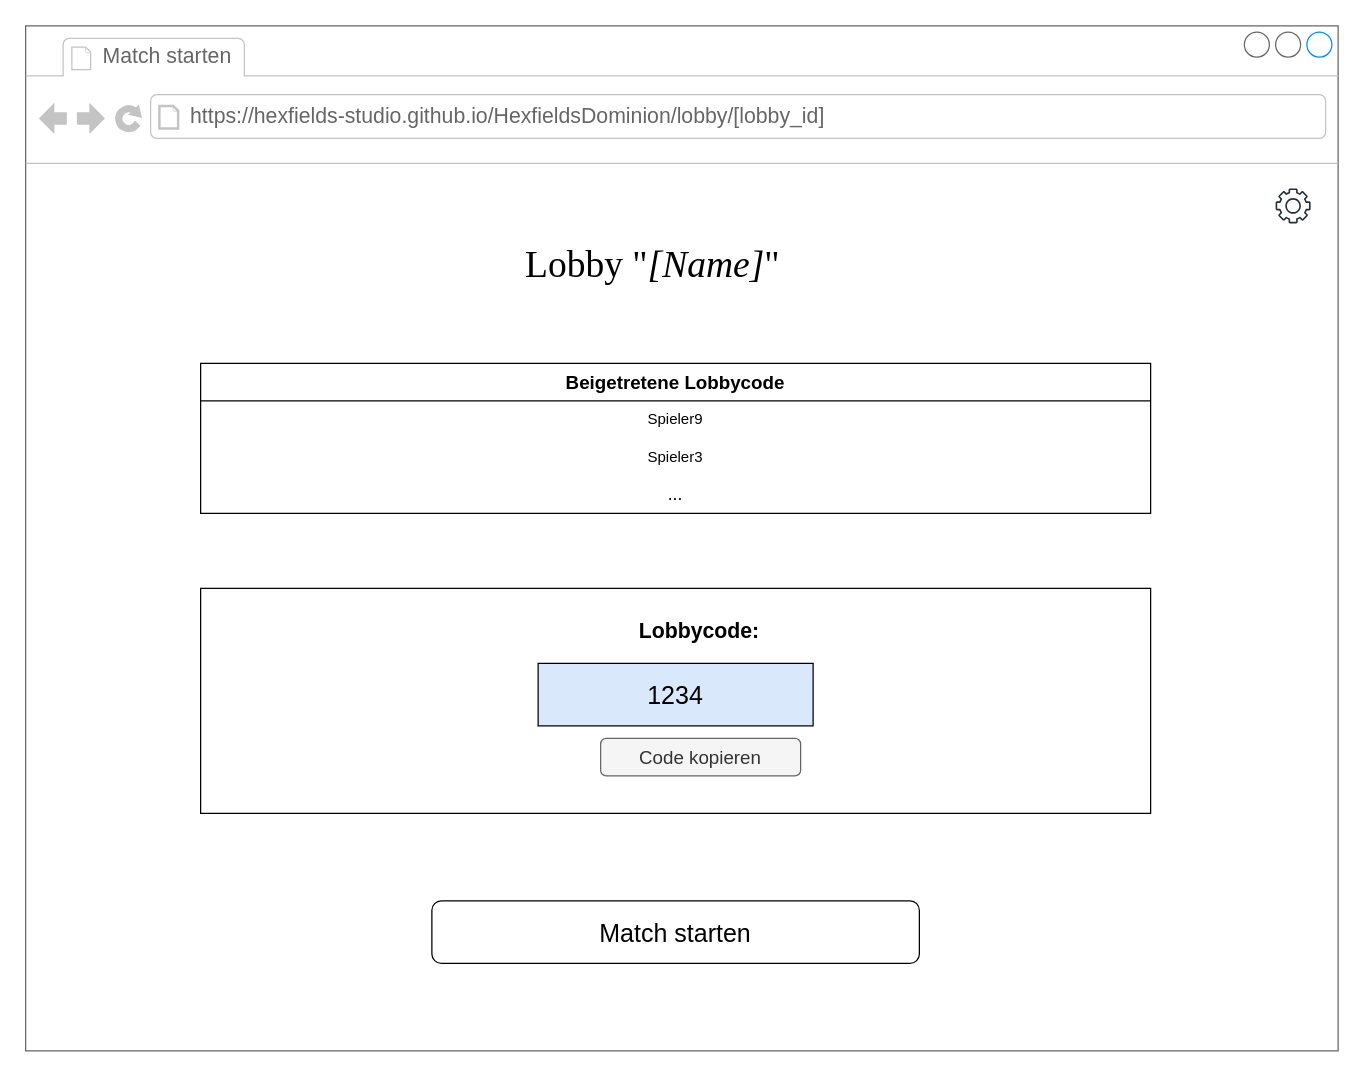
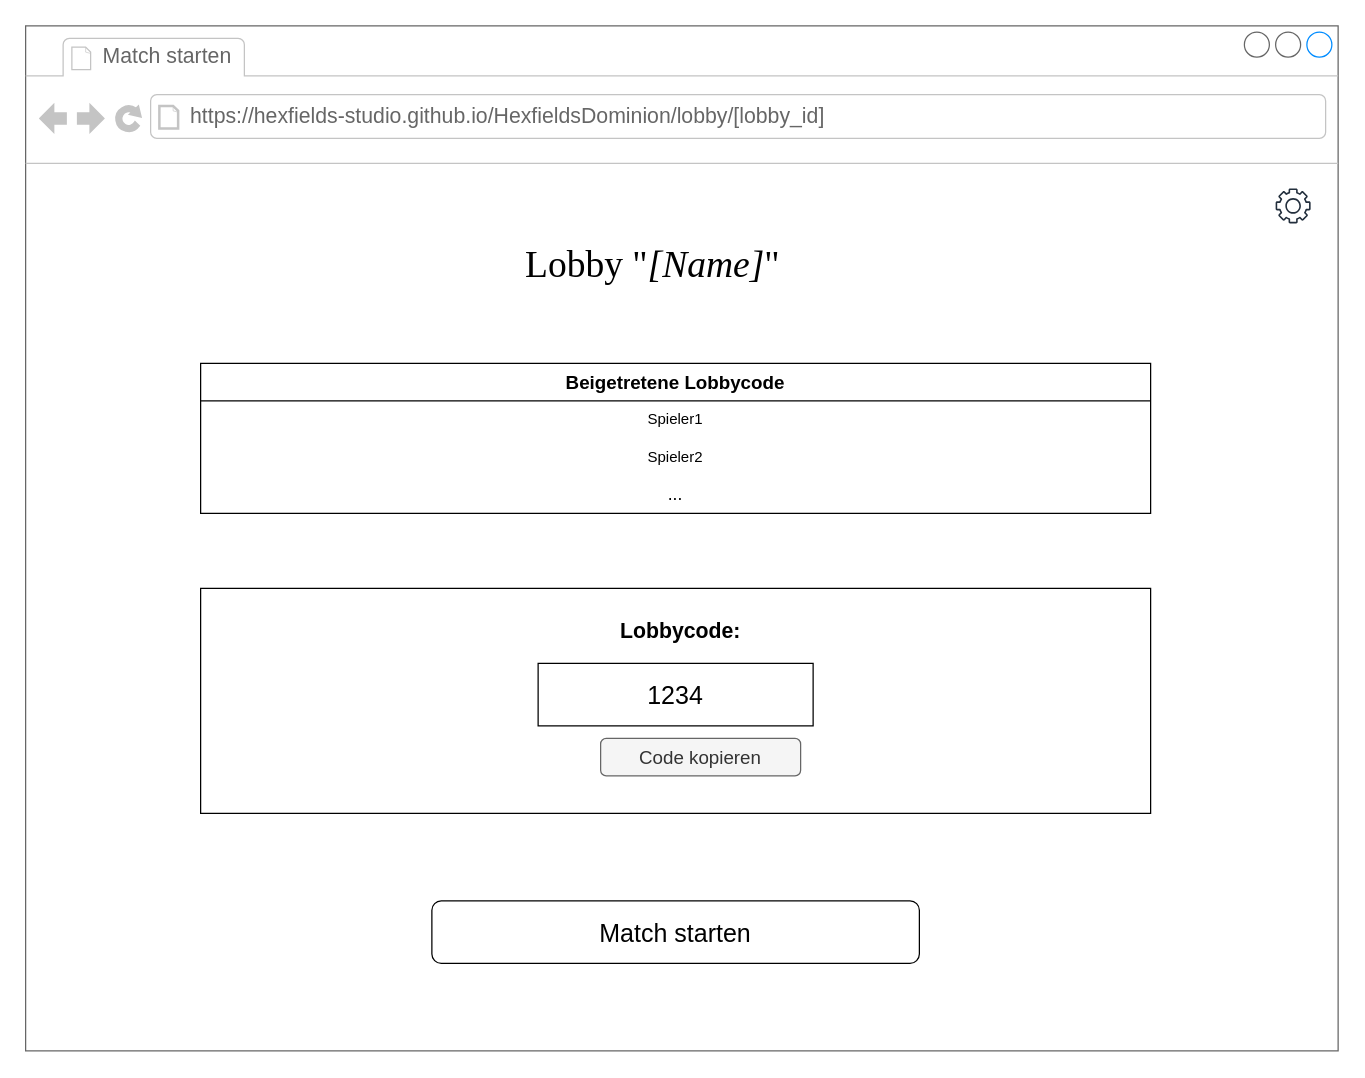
(676, 419) -> (676, 419)
(676, 457) -> (676, 457)
(694, 632) -> (676, 632)
(676, 694) -> (676, 694)
